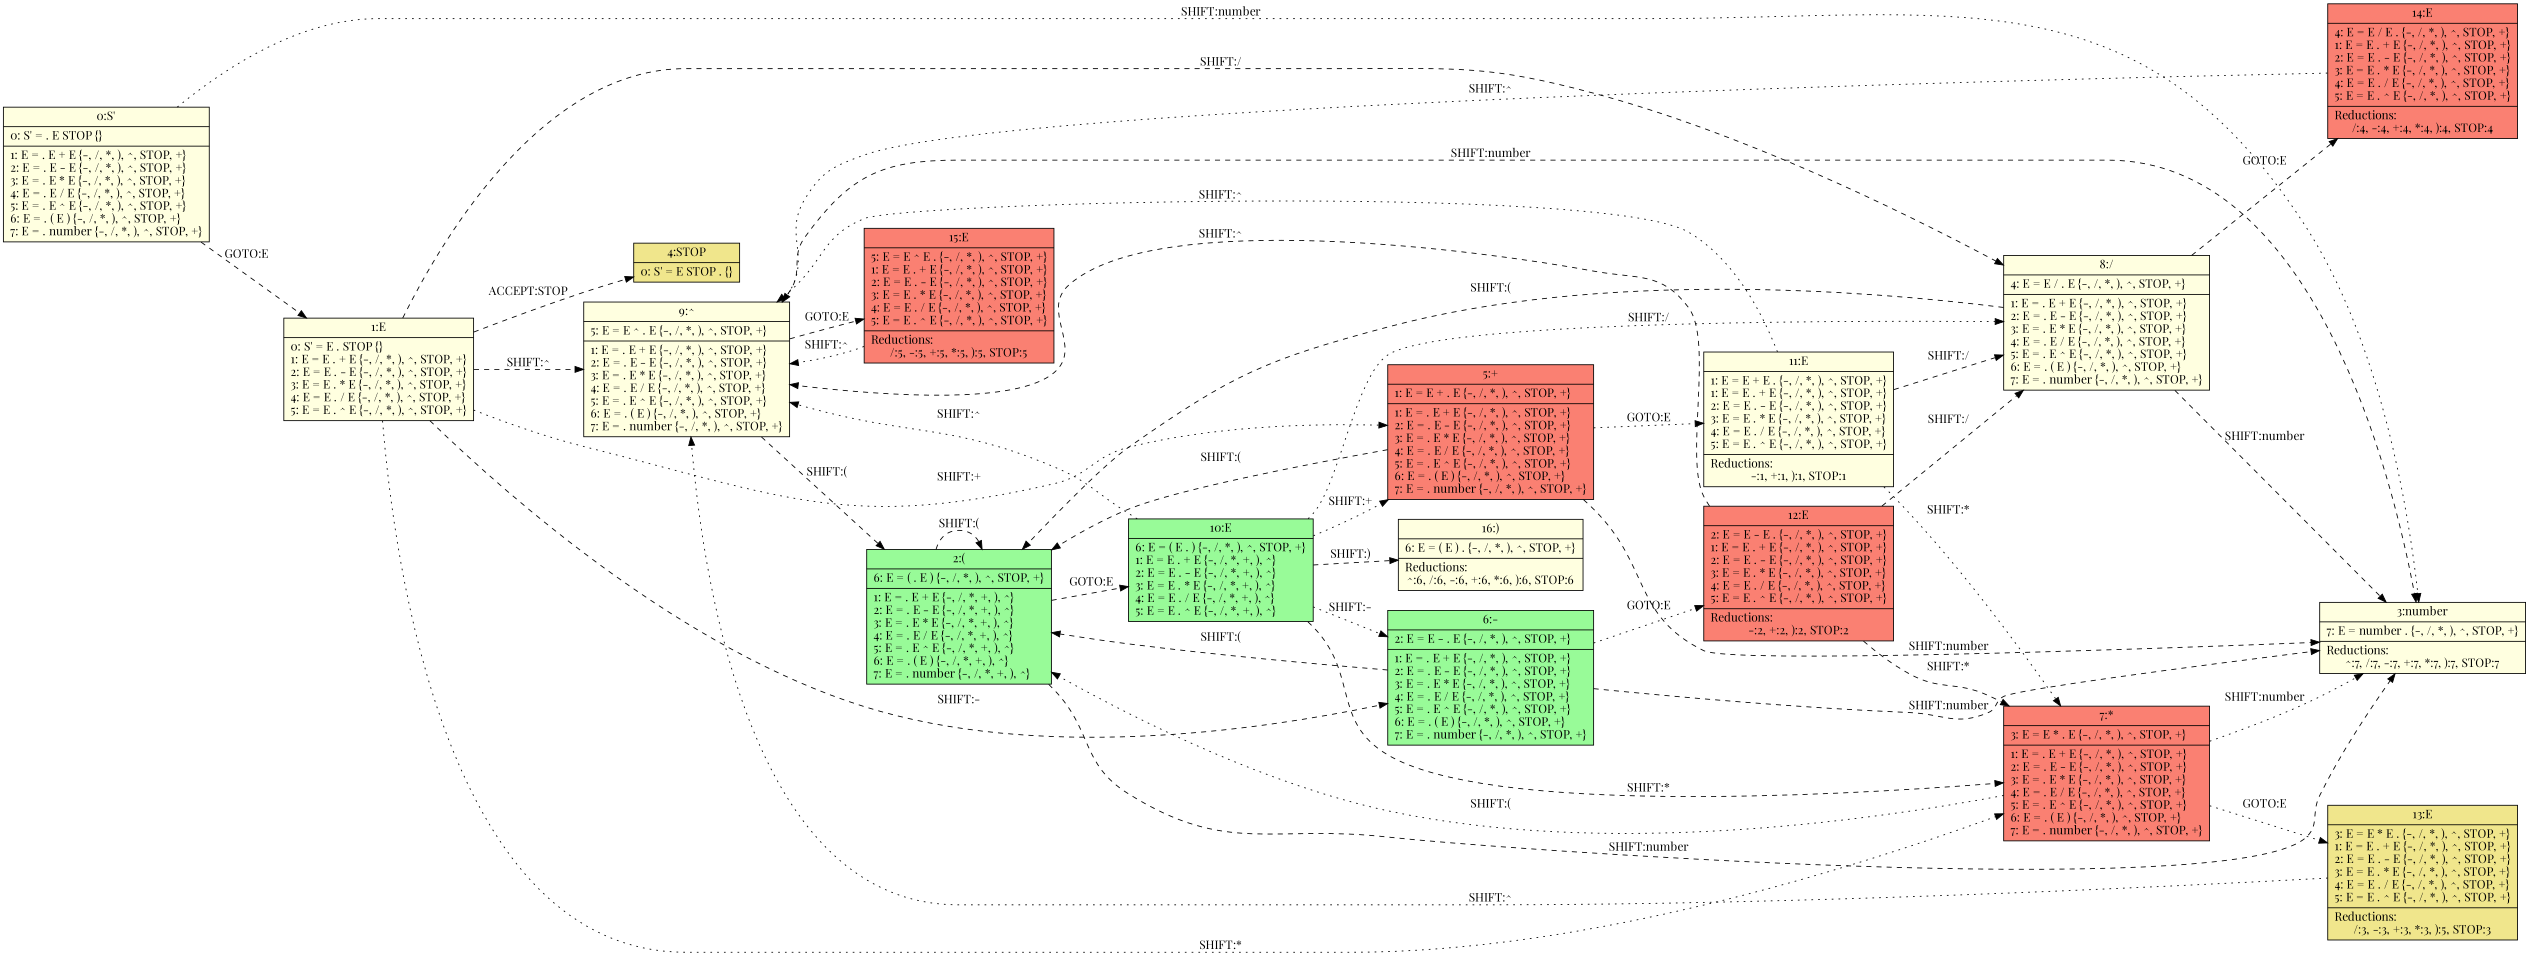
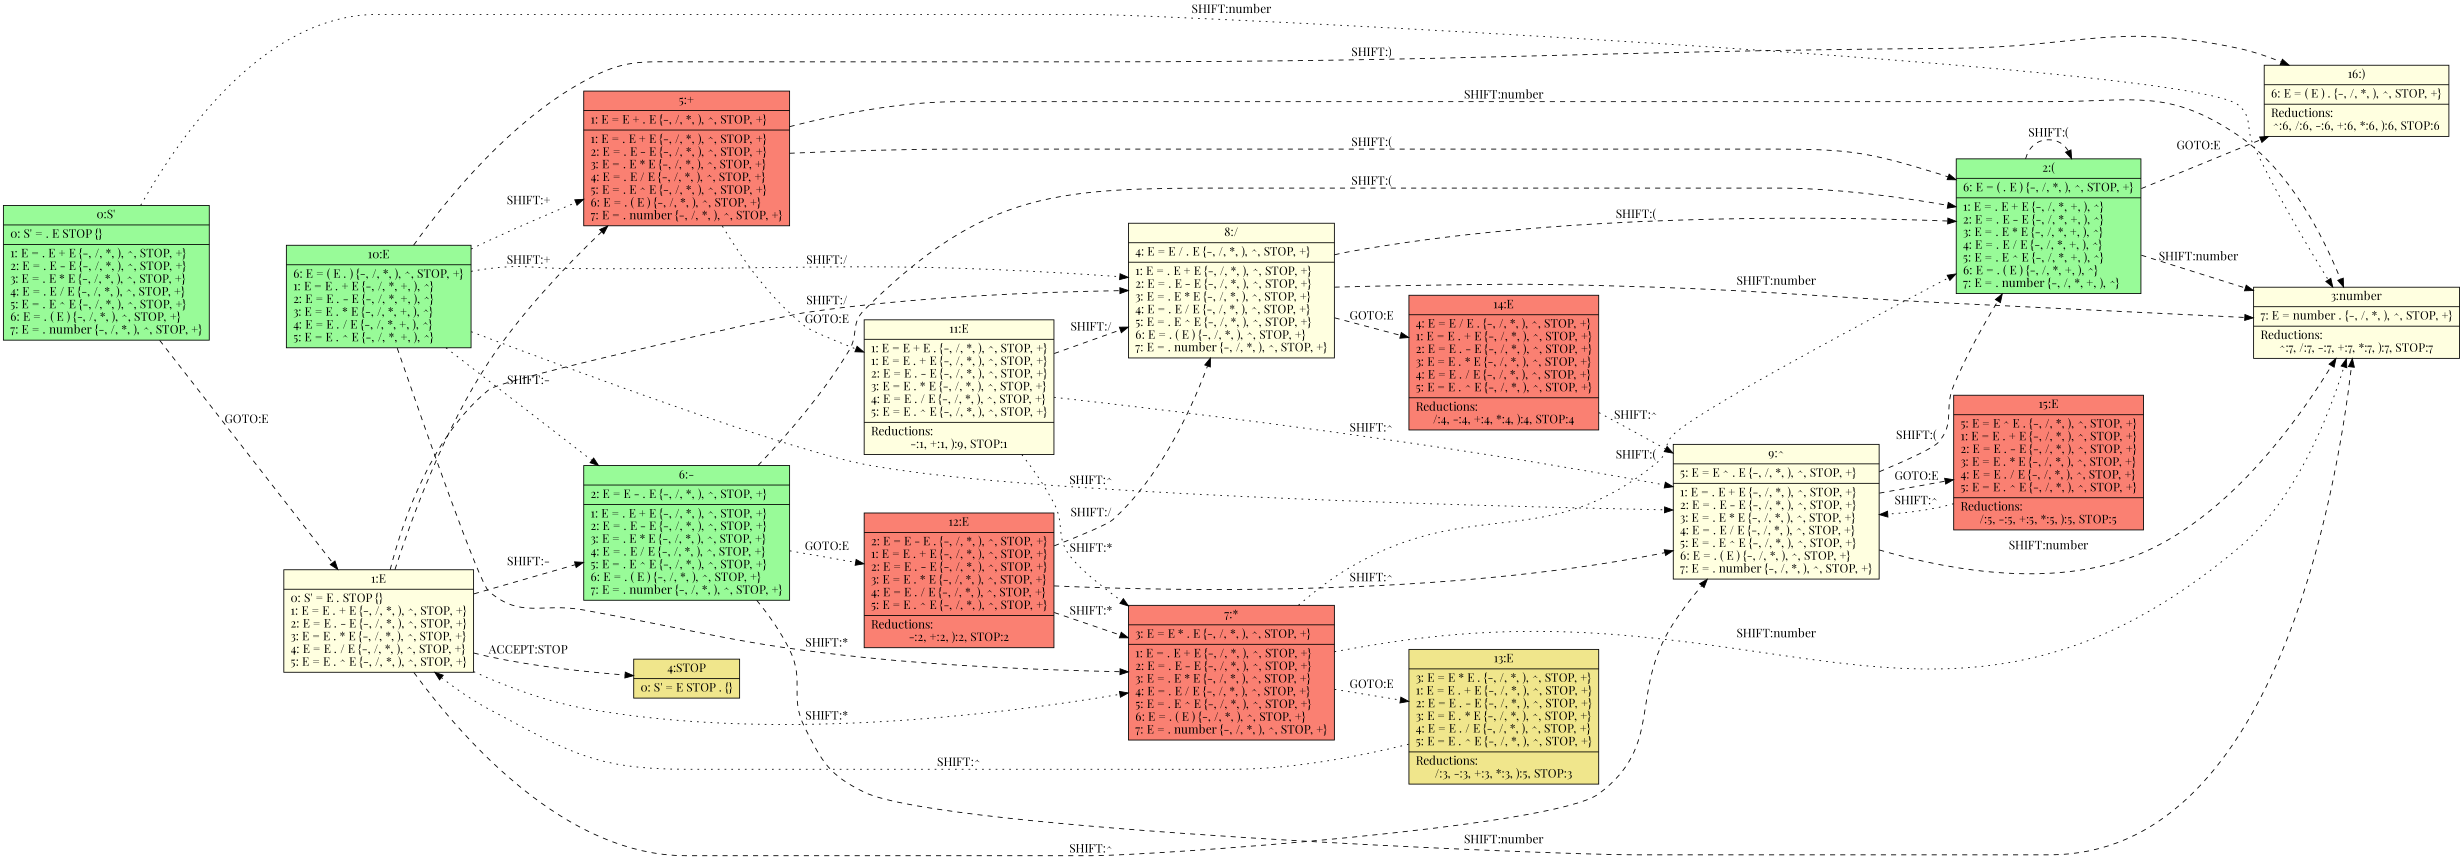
(106, 175) -> (106, 273)
(1799, 477) -> (959, 444)
(926, 505) -> (474, 386)
(1086, 594) -> (2201, 164)
(1354, 905) -> (915, 769)
